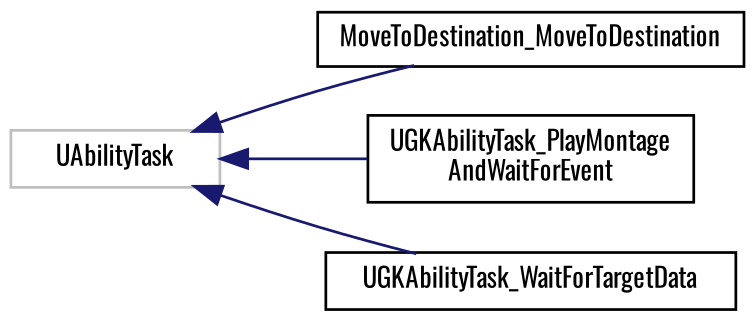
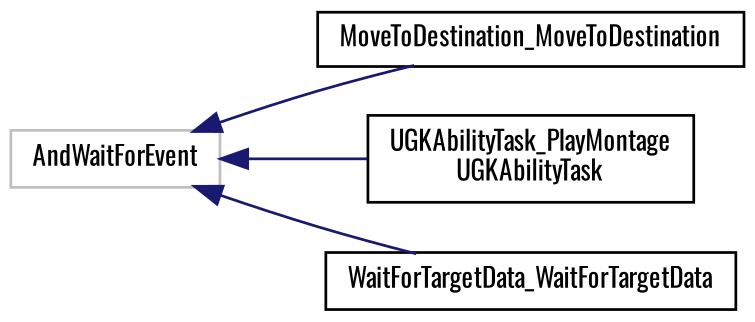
(115, 159) -> (115, 159)
(531, 159) -> (531, 159)
(531, 281) -> (531, 281)
